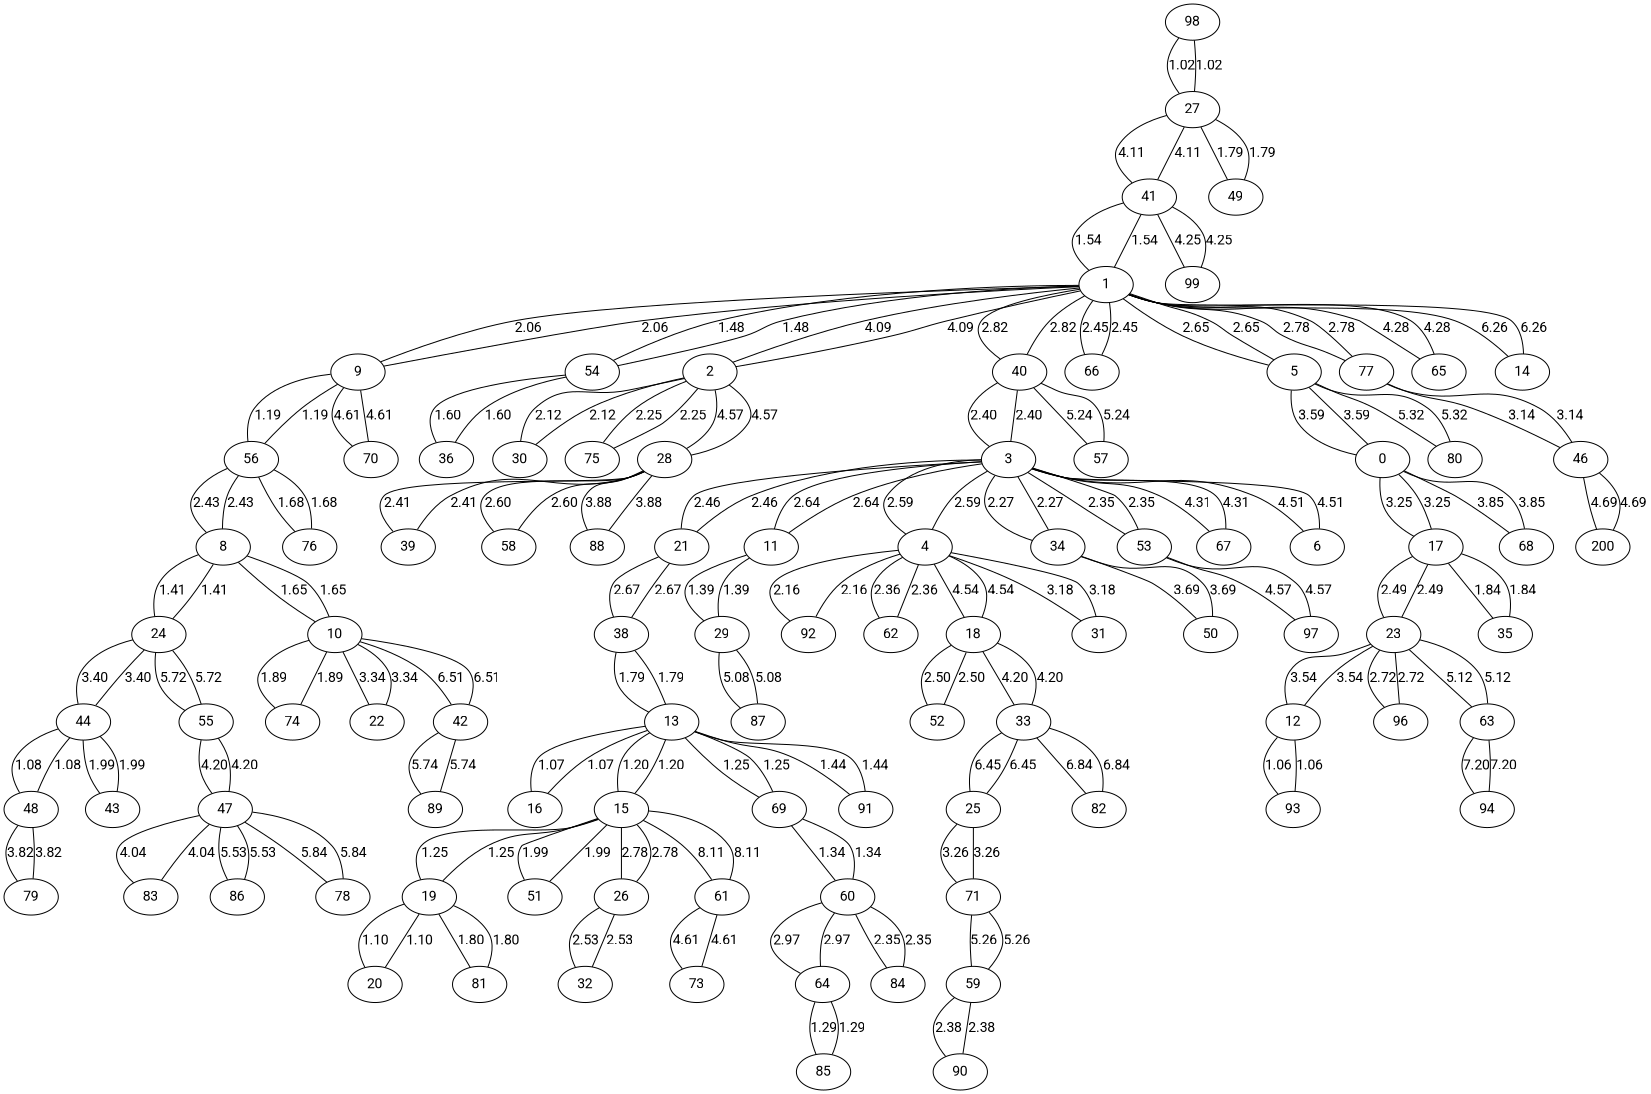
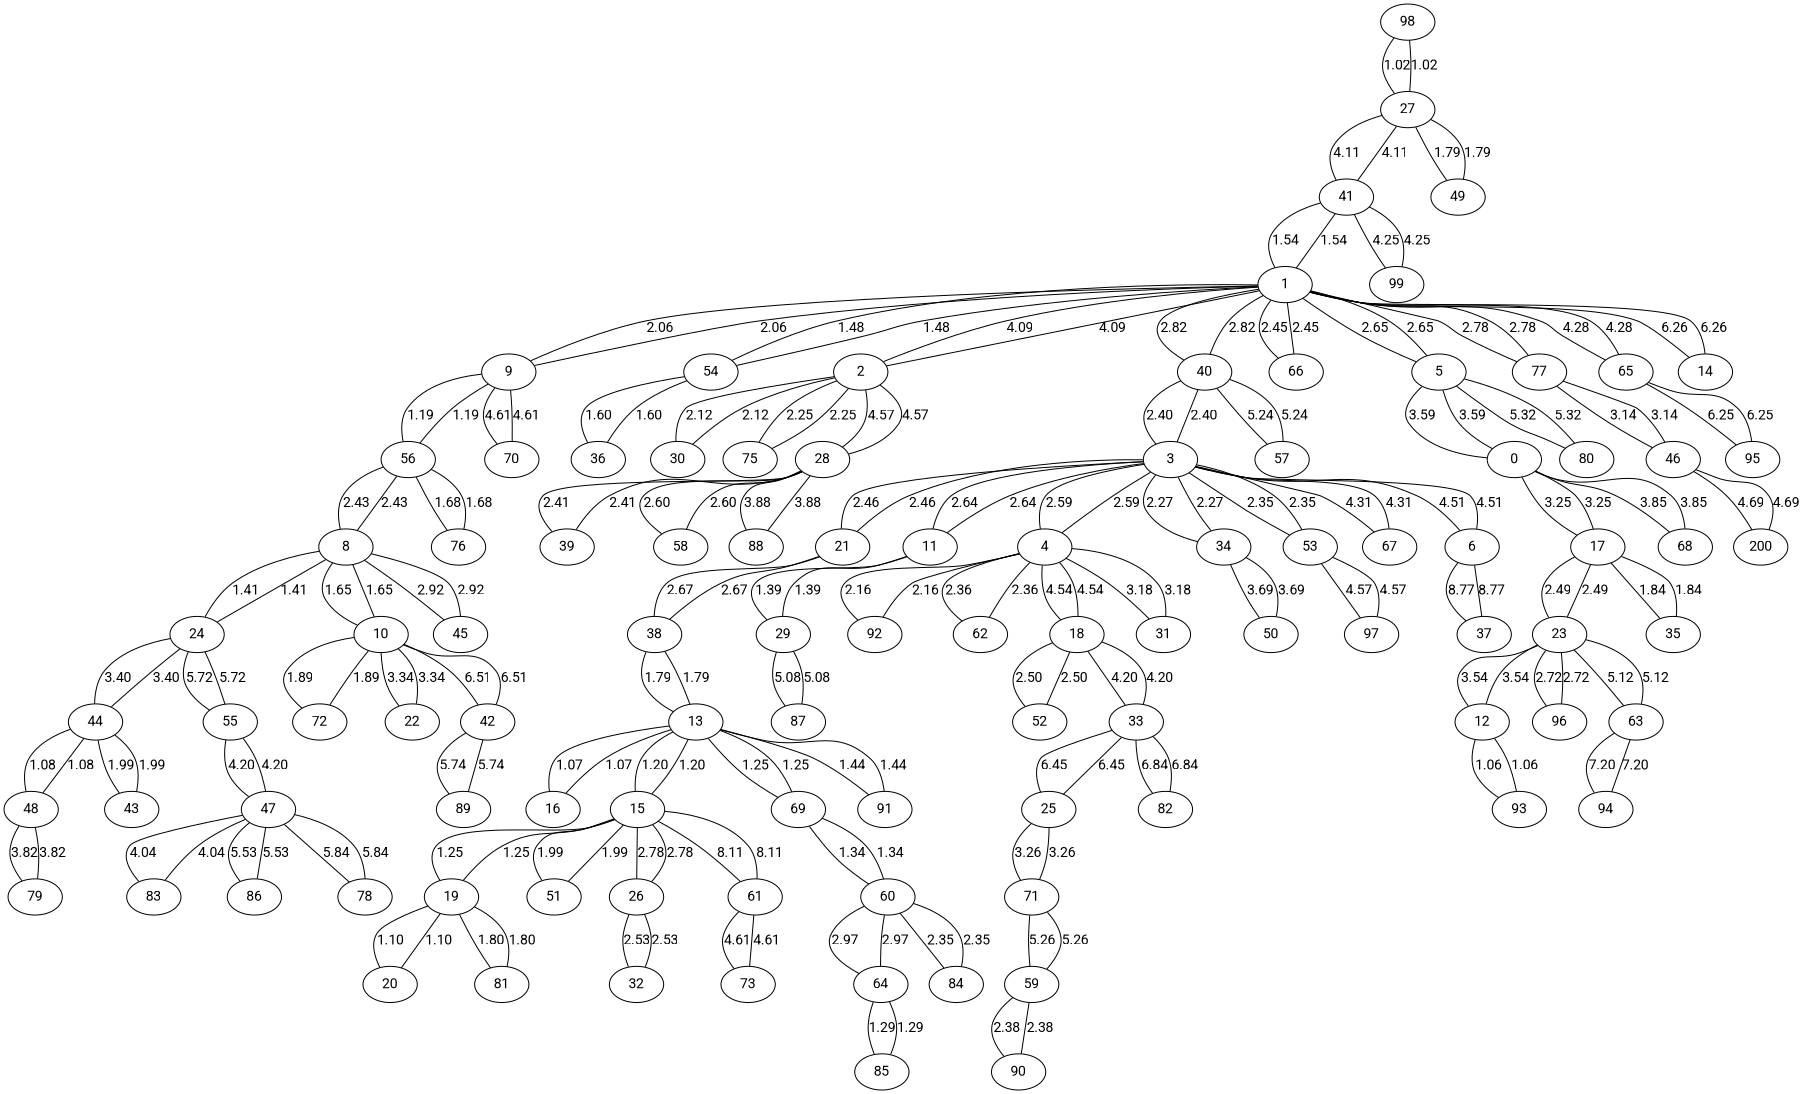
none -> (1753, 460)
none -> (461, 635)
none -> (1484, 635)
(293, 722) -> (320, 722)
